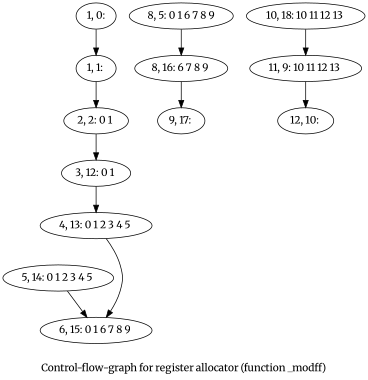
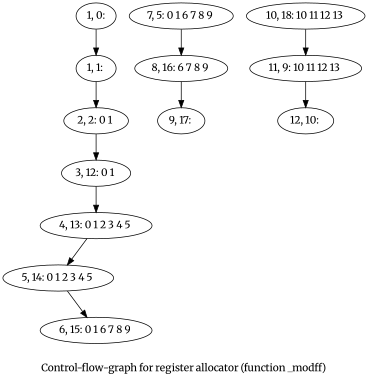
(181, 16) -> (181, 16)
(122, 274) -> (79, 249)
